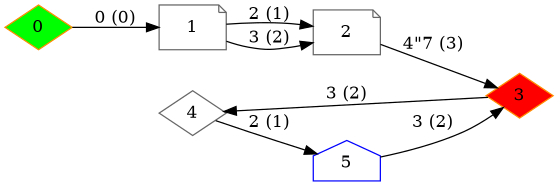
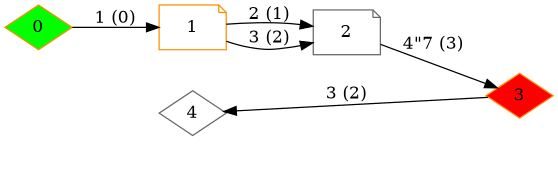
(116, 18) -> (116, 18)
(193, 27) -> (193, 27)
(347, 163) -> none
